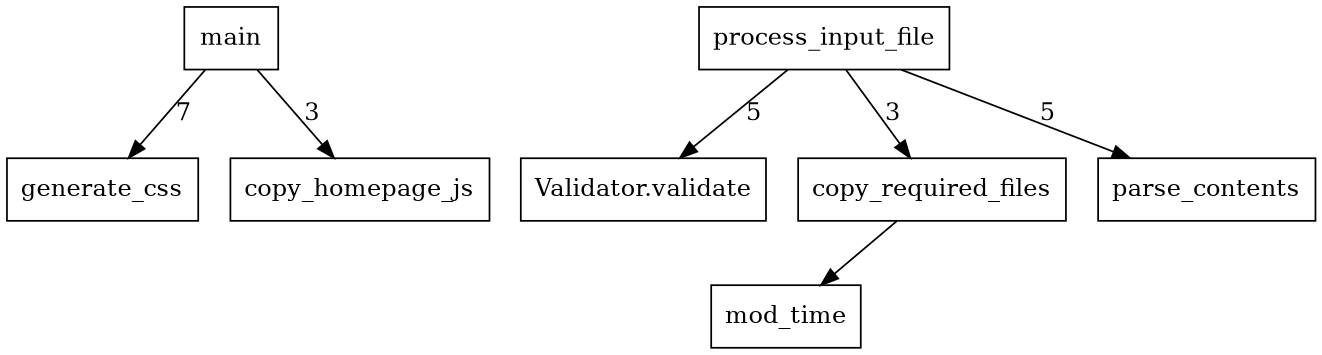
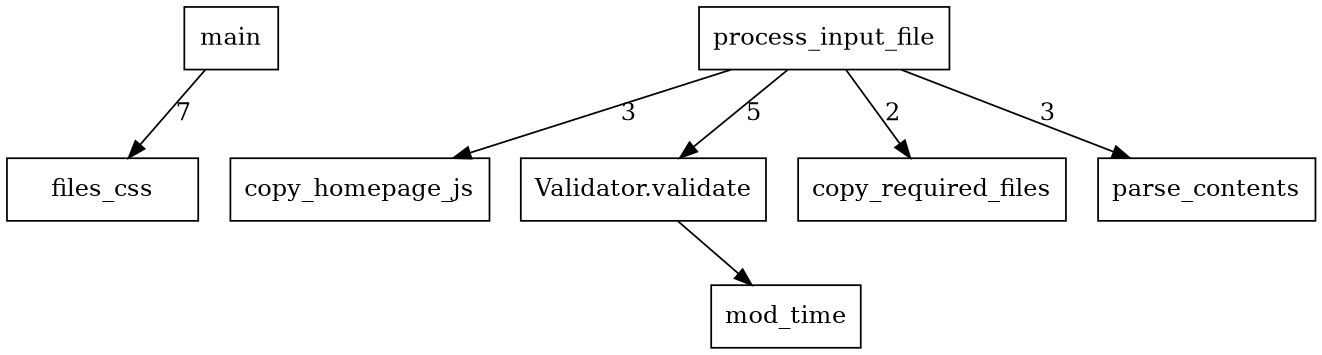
(290, 107) -> (601, 111)
(894, 114) -> (894, 114)
(1049, 114) -> (1049, 114)
(103, 190) -> (103, 190)
(866, 247) -> (708, 247)
